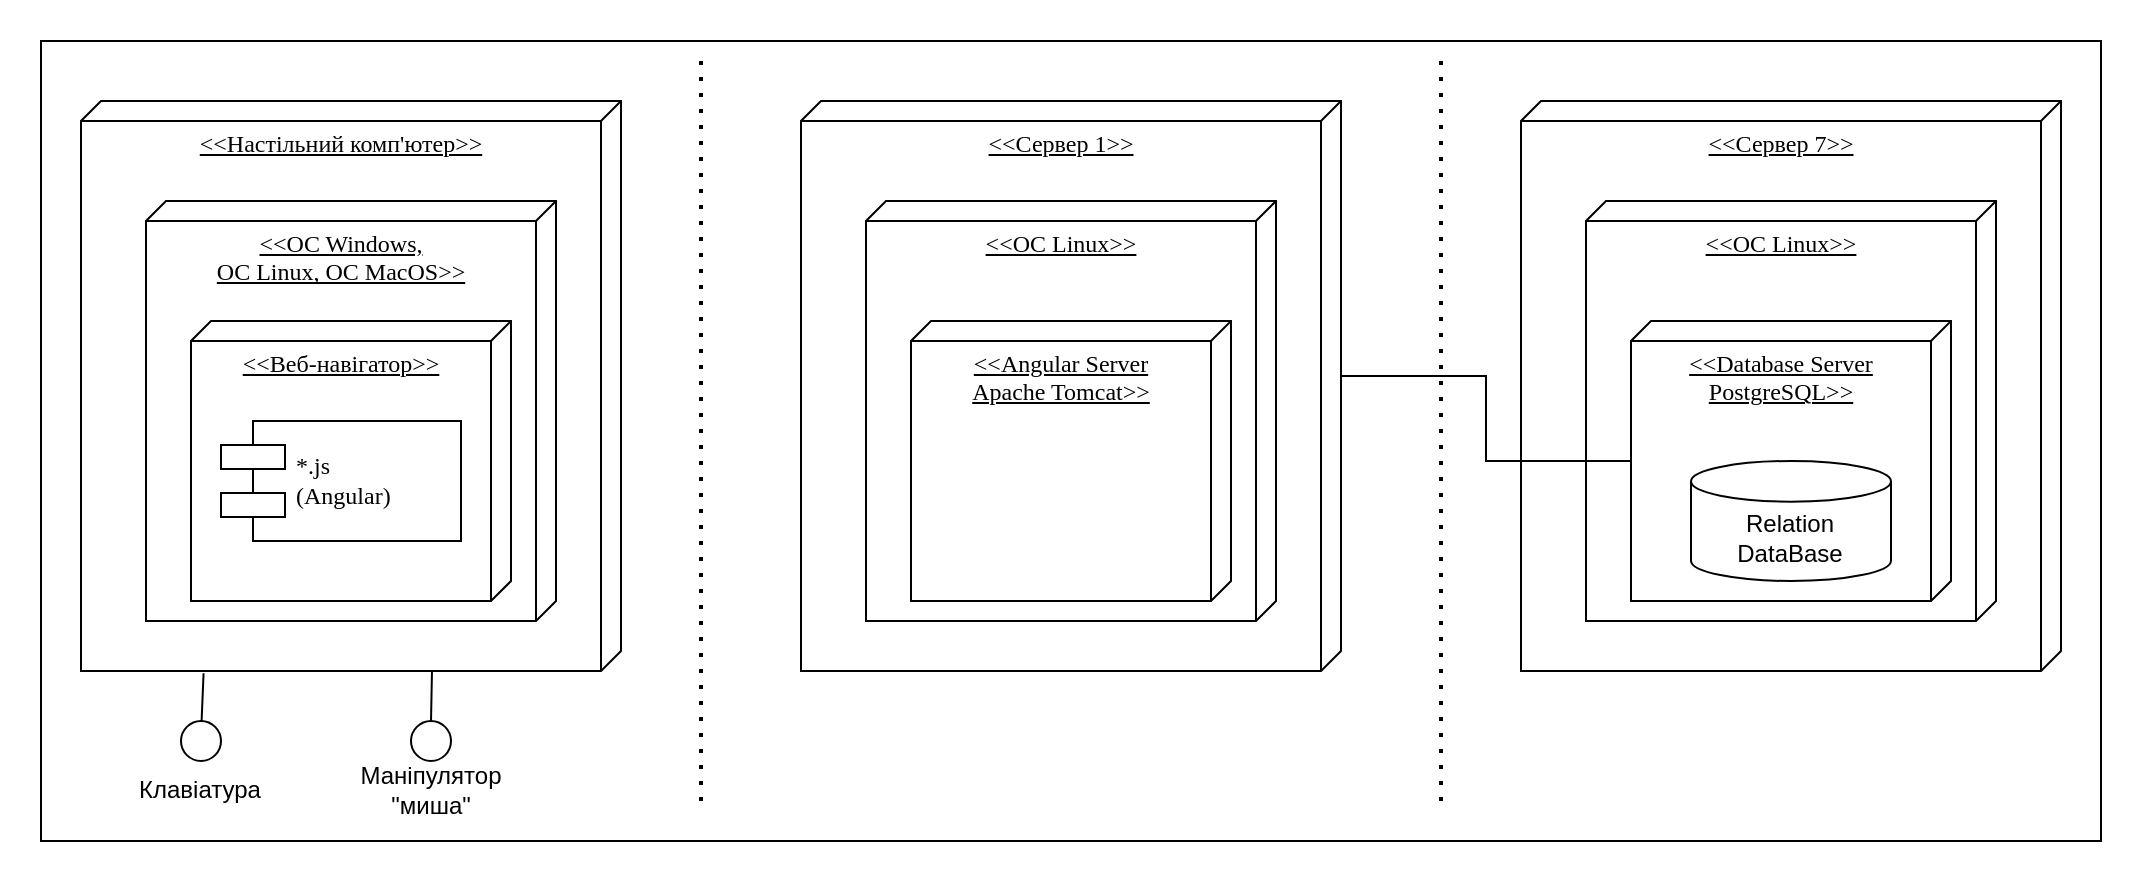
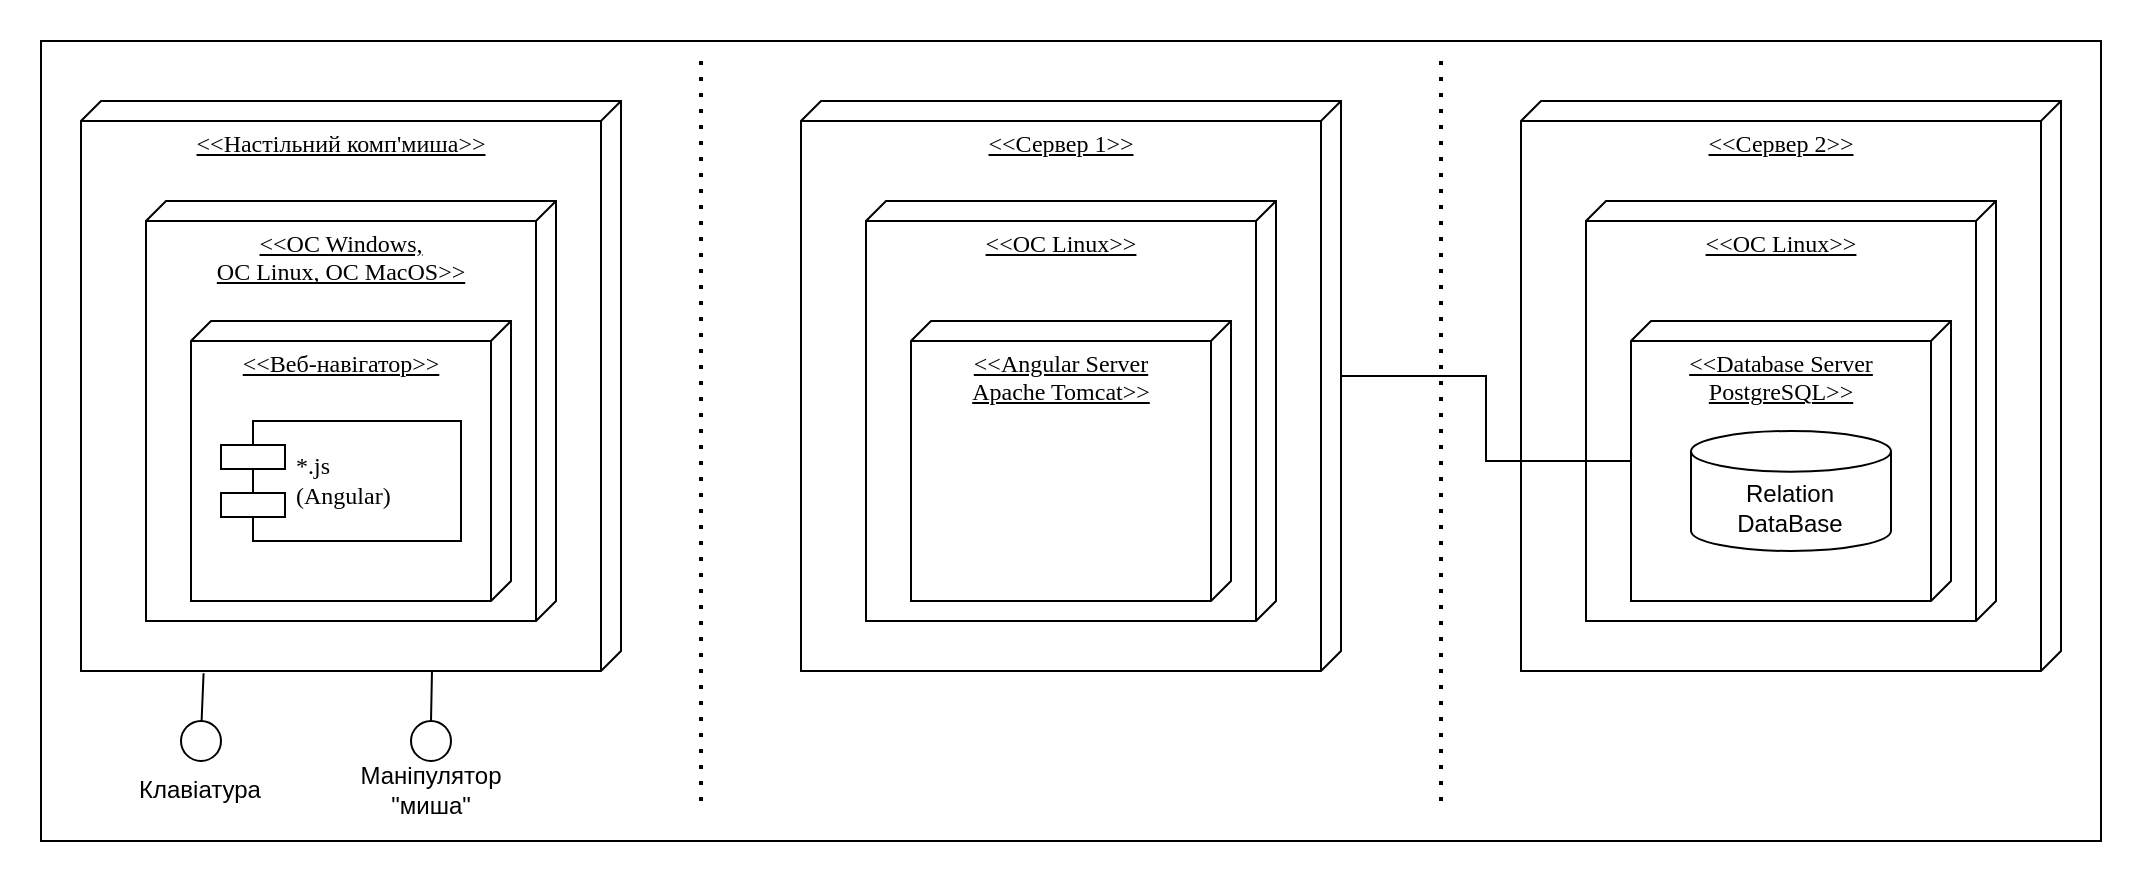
(342, 145) -> (342, 145)
(1782, 145) -> (1782, 145)
(1791, 521) -> (1791, 491)
